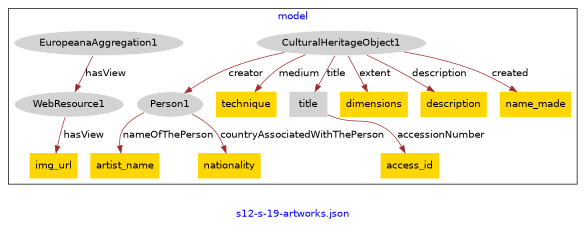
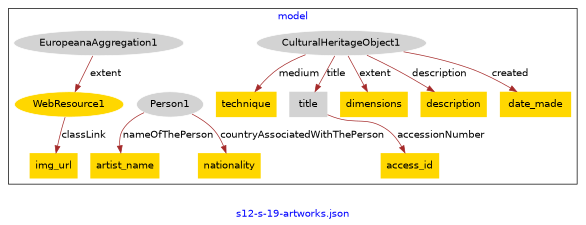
(236, 66) -> none
(106, 74) -> (106, 74)
(69, 104) -> (69, 104)
(536, 104) -> (536, 104)
(84, 135) -> (84, 135)
